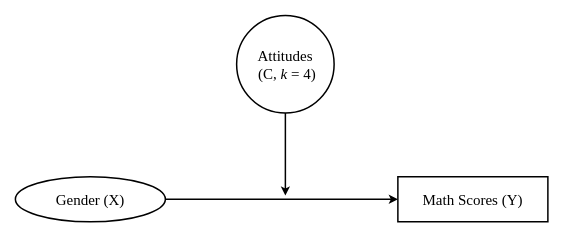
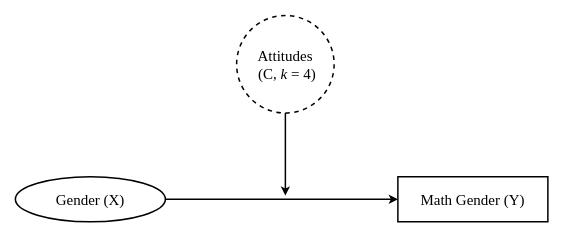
(285, 64) -> (285, 64)
(473, 199) -> (473, 199)
